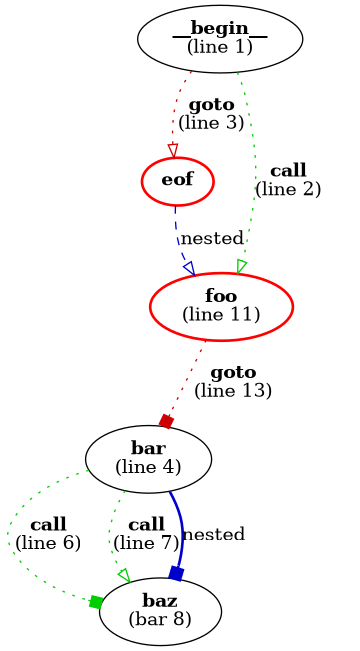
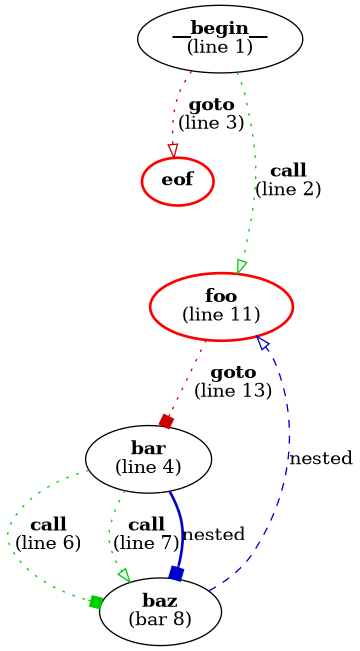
(177, 236) -> (284, 480)
